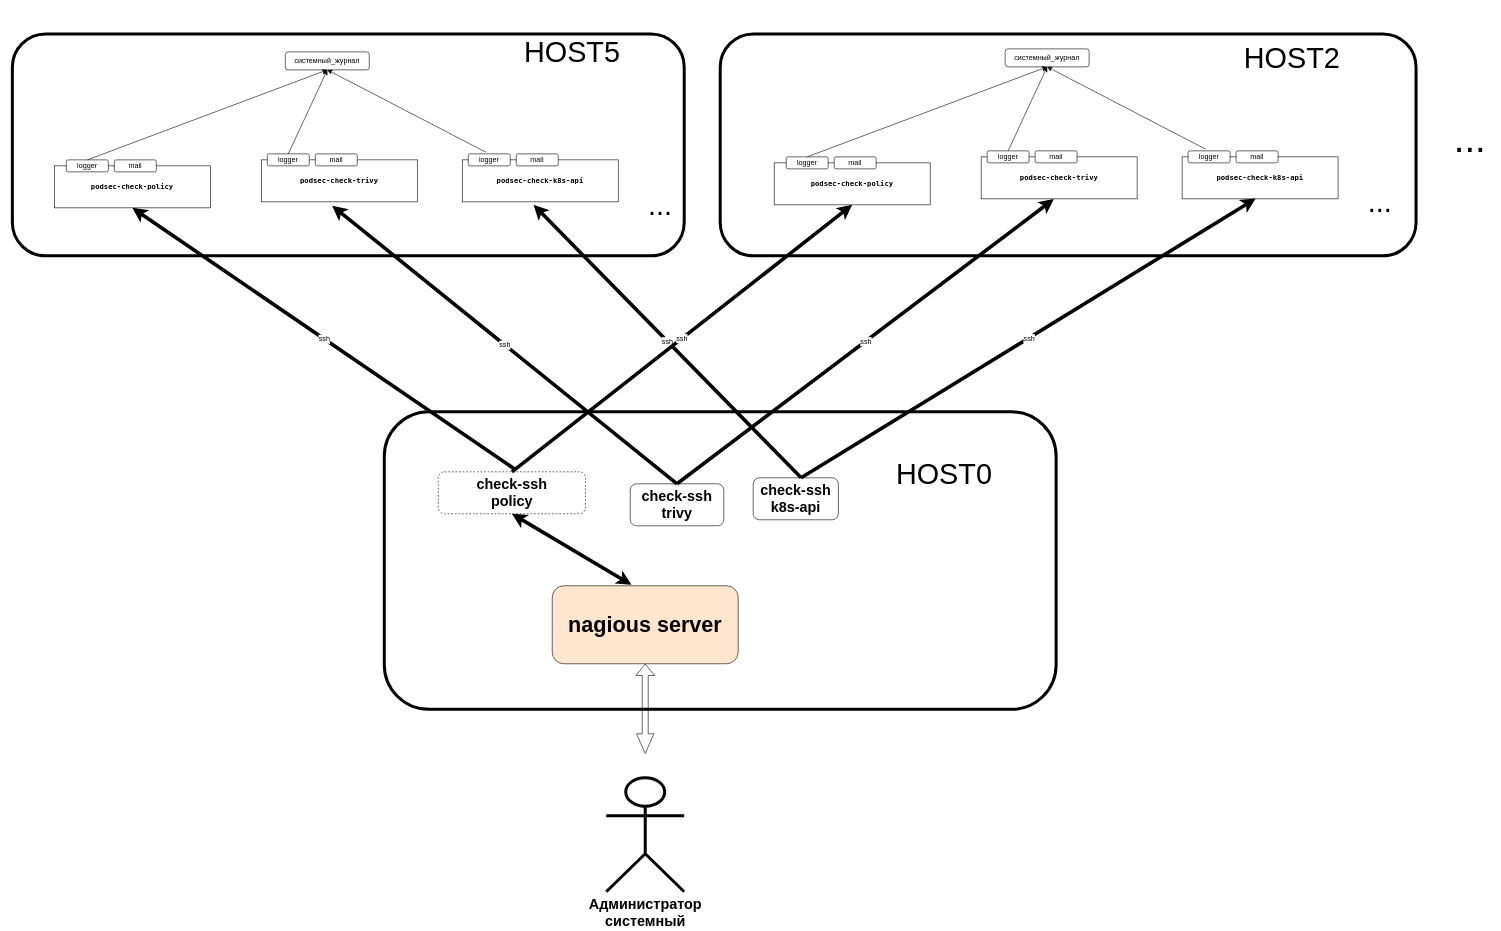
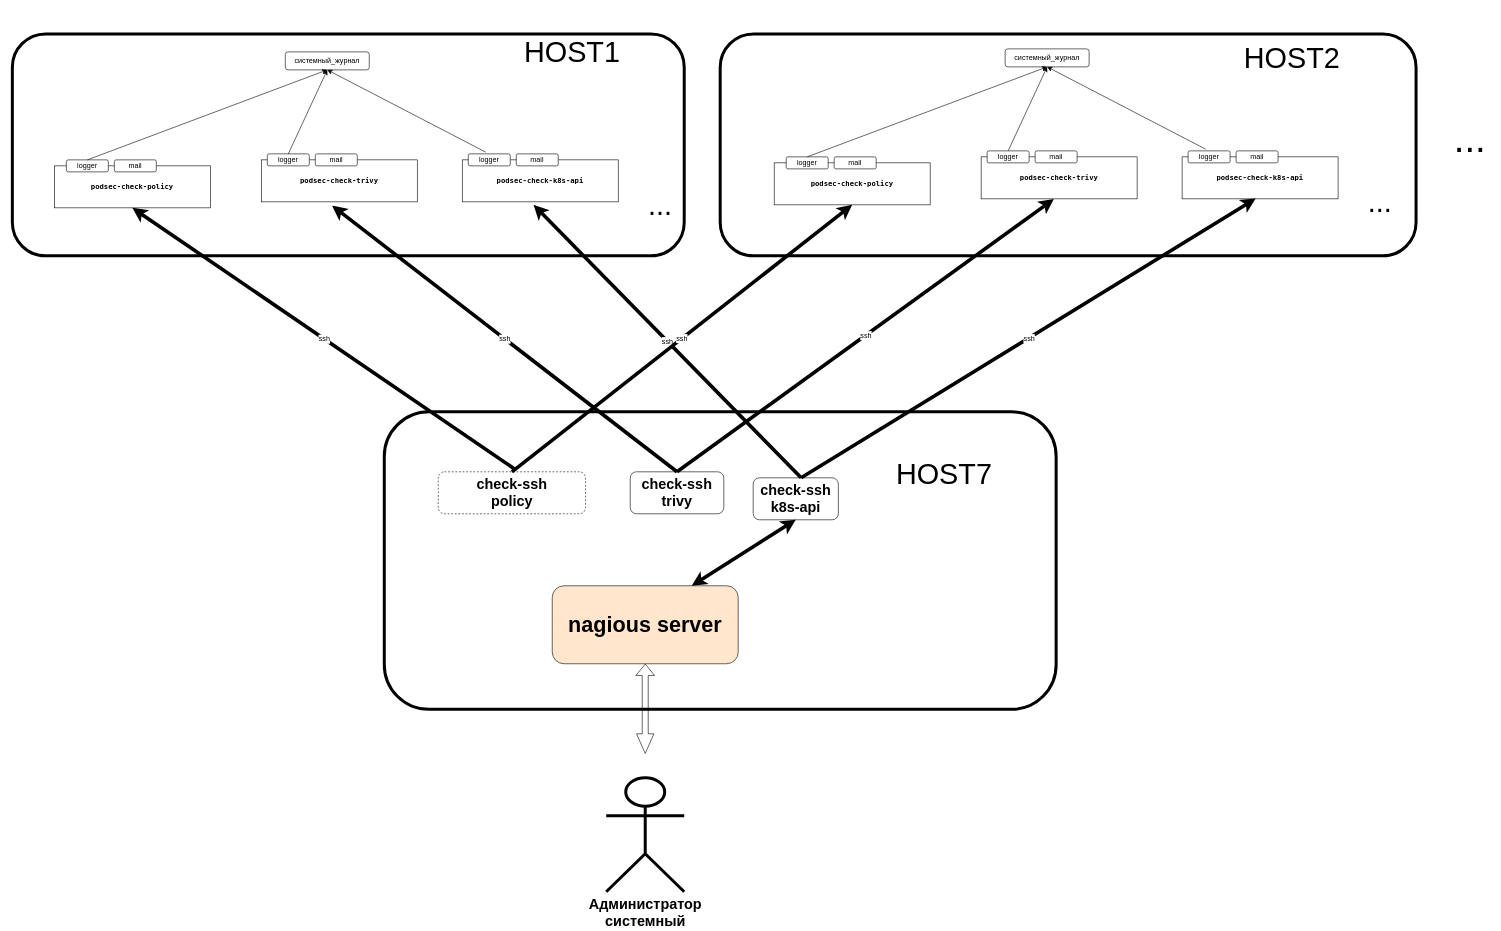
(348, 145) -> (348, 145)
(677, 505) -> (677, 493)
(572, 549) -> none
none -> (744, 553)
(720, 561) -> (720, 561)
